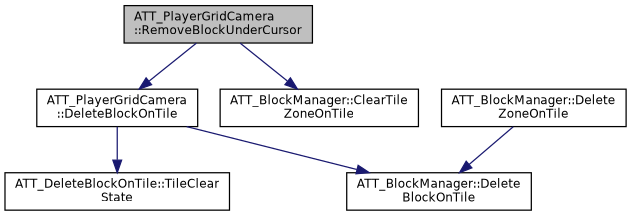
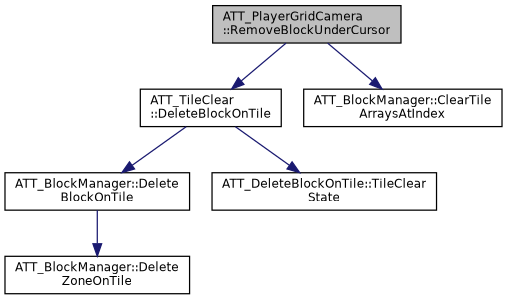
(117, 108) -> (211, 108)
(319, 108) -> (403, 108)
(491, 146) -> (97, 227)
